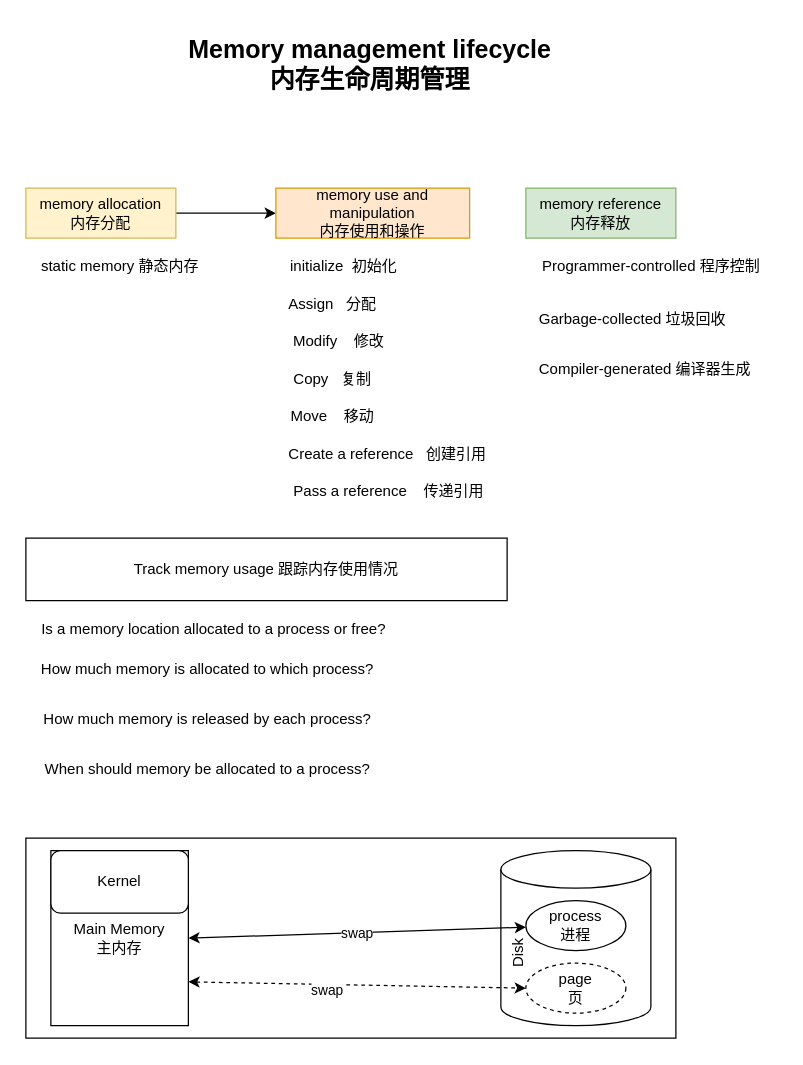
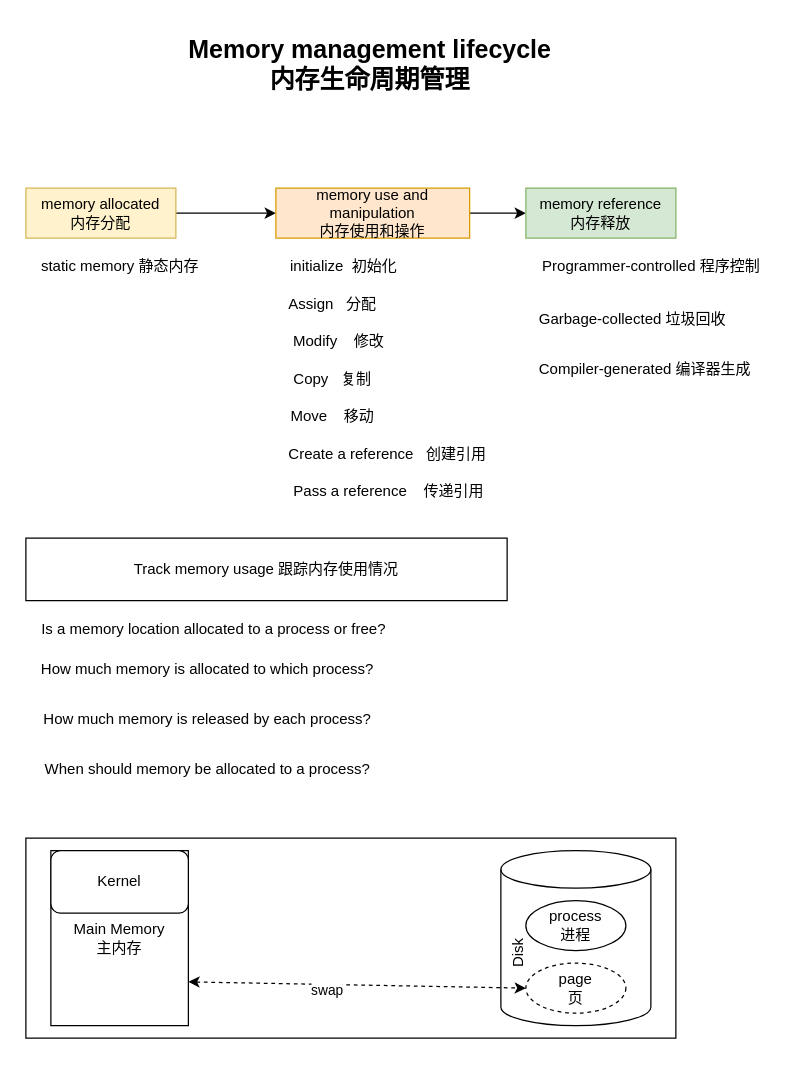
(101, 213) -> (101, 213)
none -> (494, 213)
(356, 933) -> none
